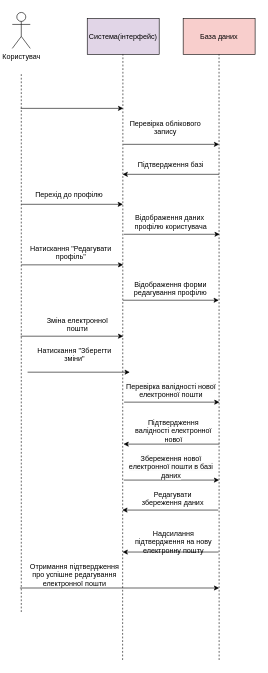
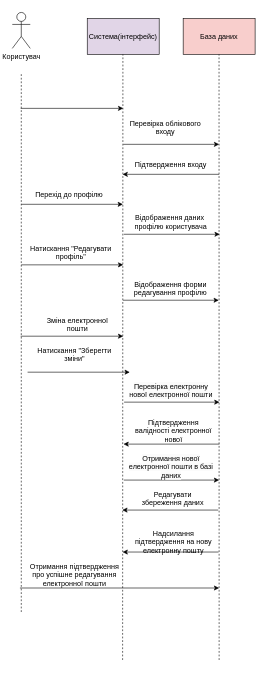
(166, 128) -> (166, 128)
(171, 165) -> (171, 165)
(171, 391) -> (171, 391)
(171, 463) -> (171, 463)
